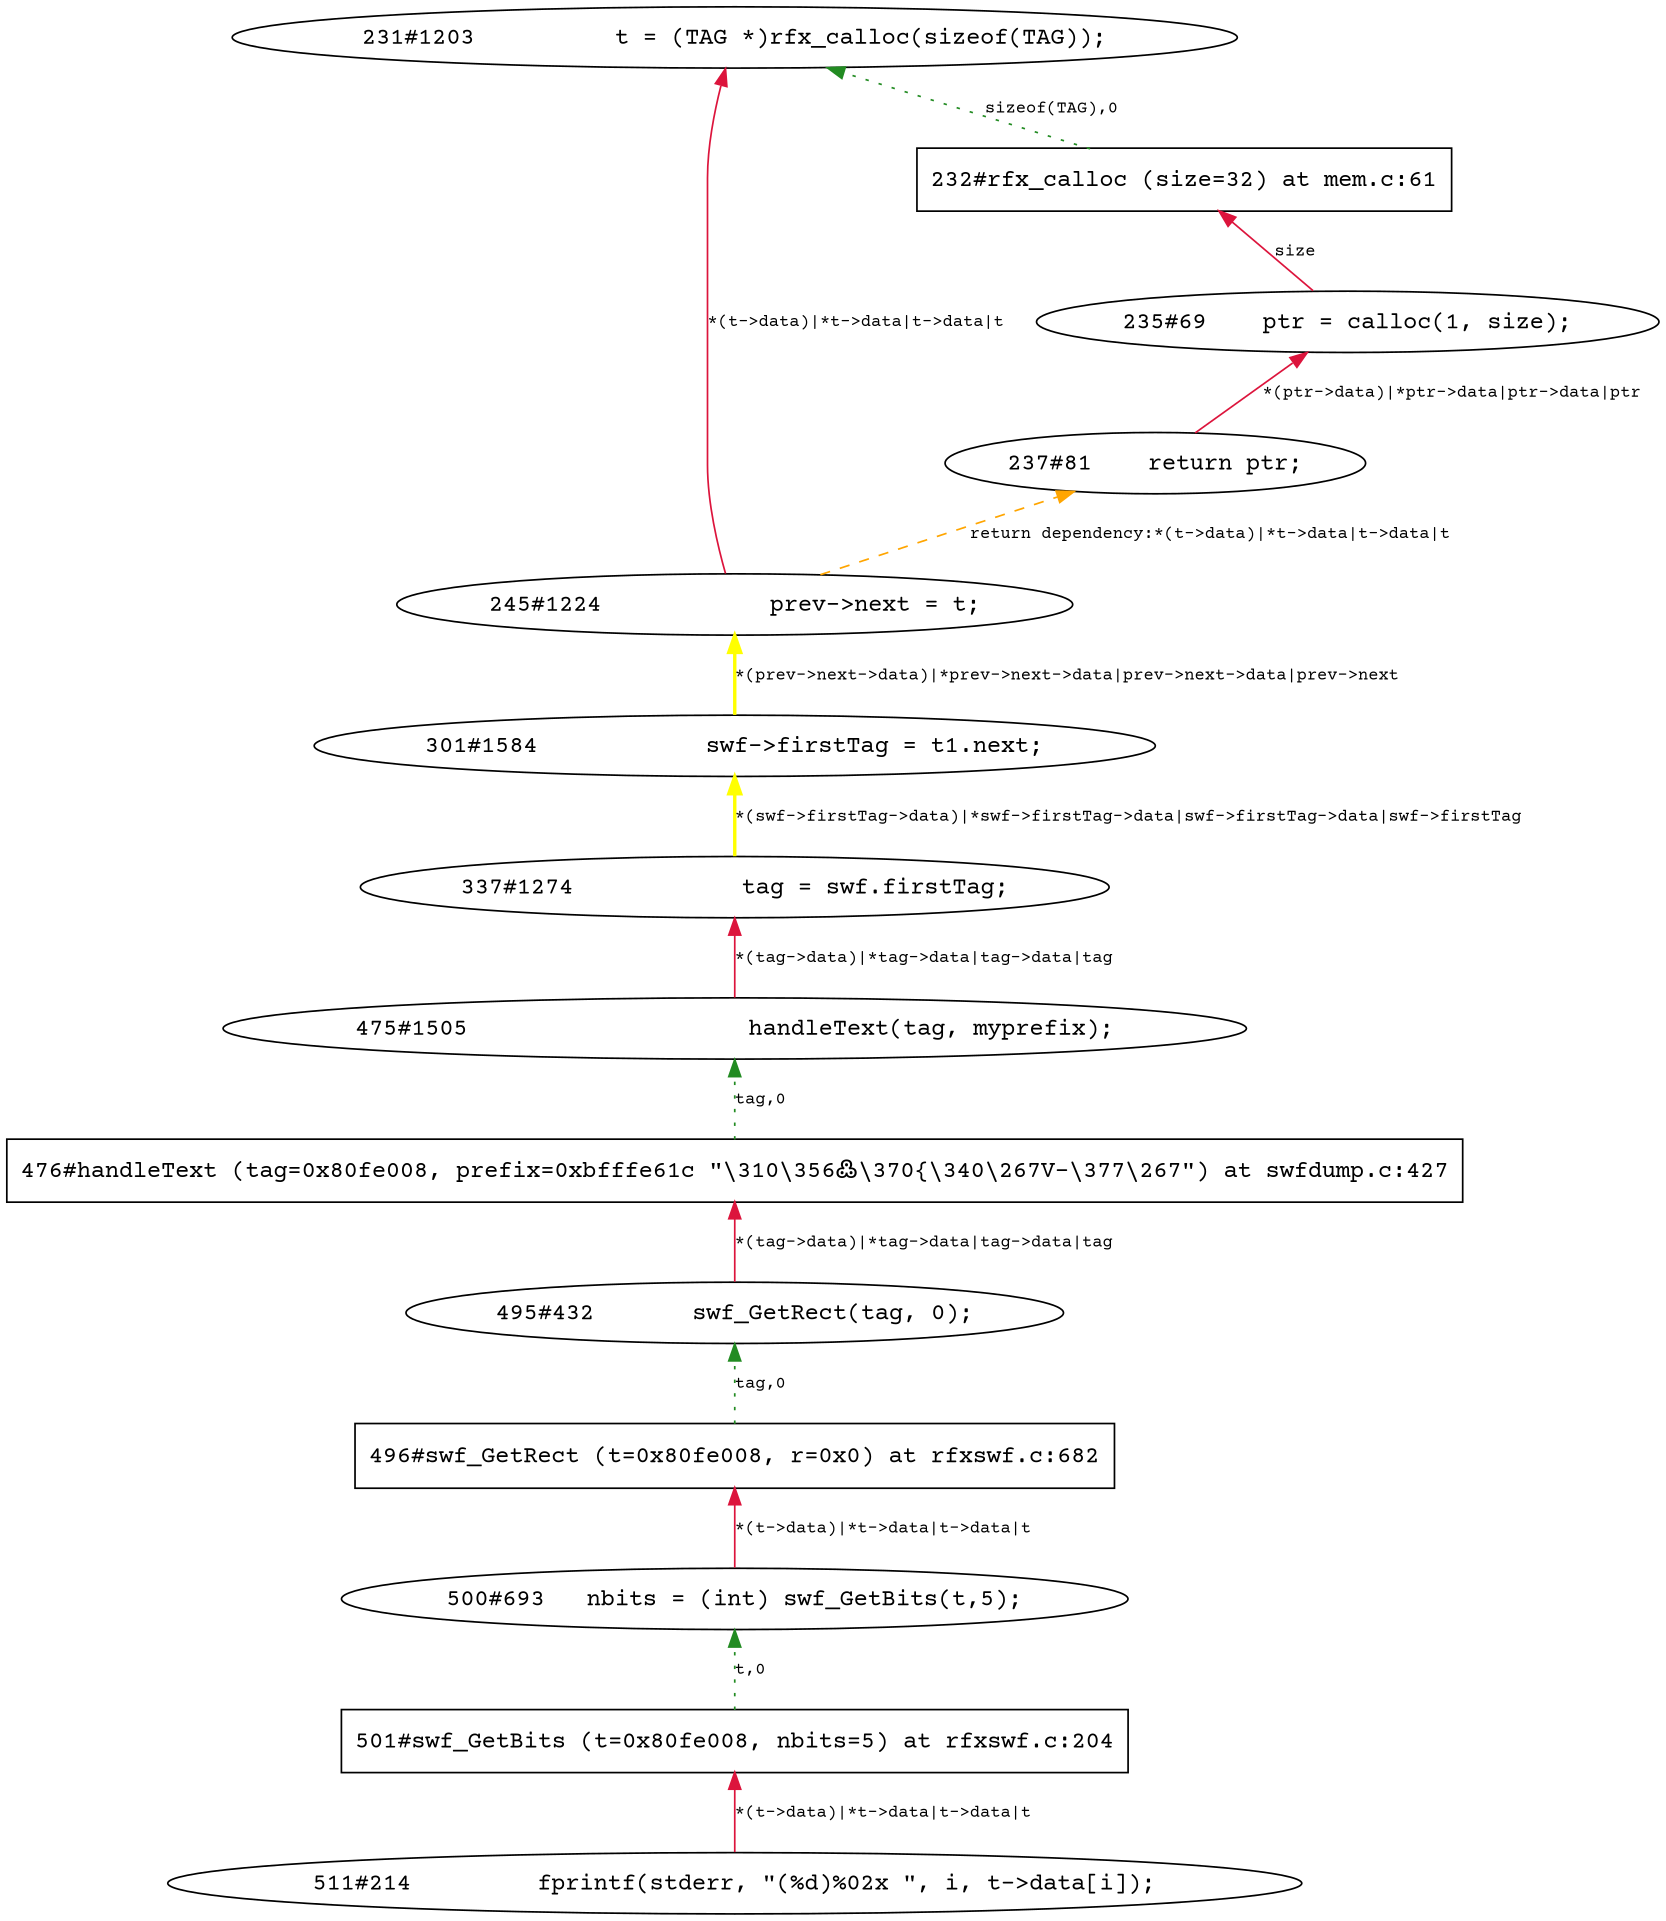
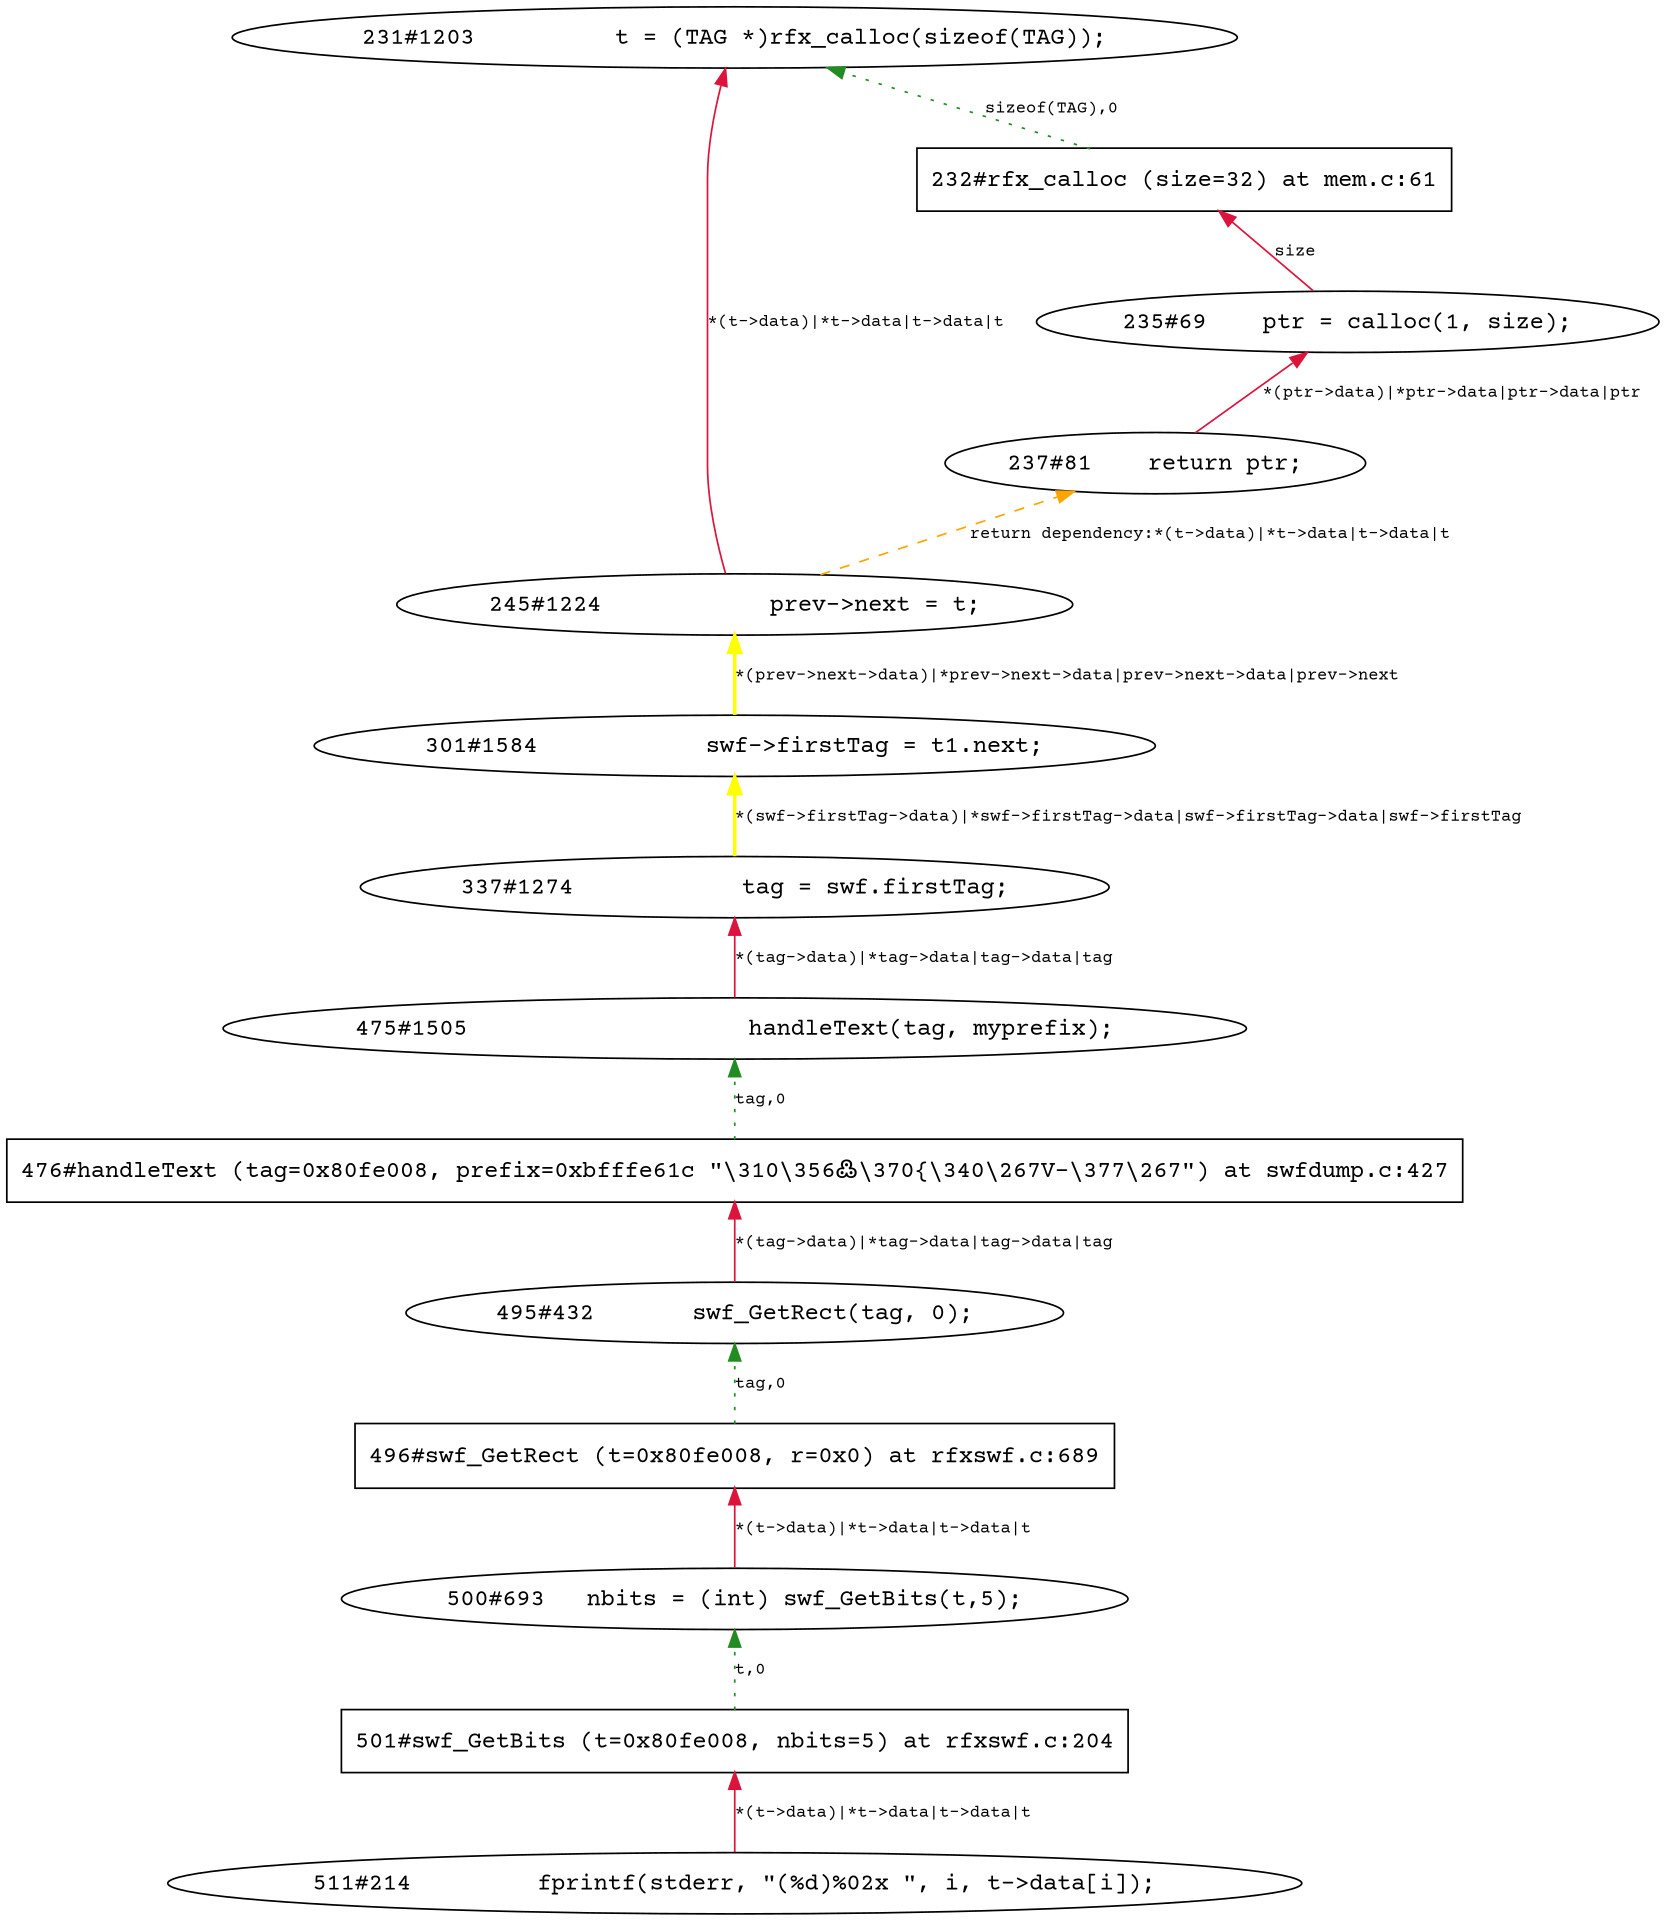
(735, 1456) -> (735, 1456)
